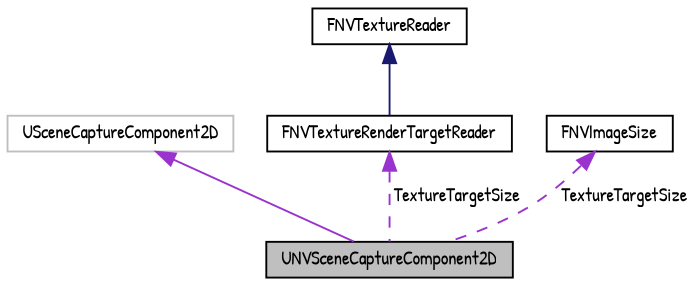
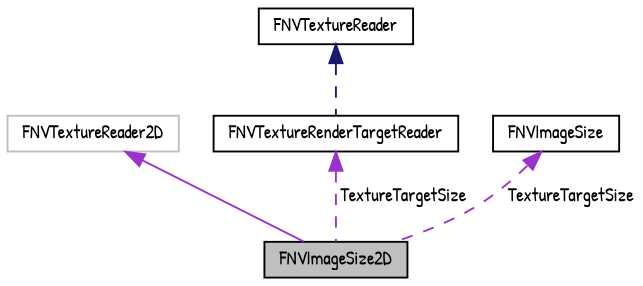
(390, 90) -> (336, 90)
(120, 134) -> (93, 134)
(390, 260) -> (336, 260)
